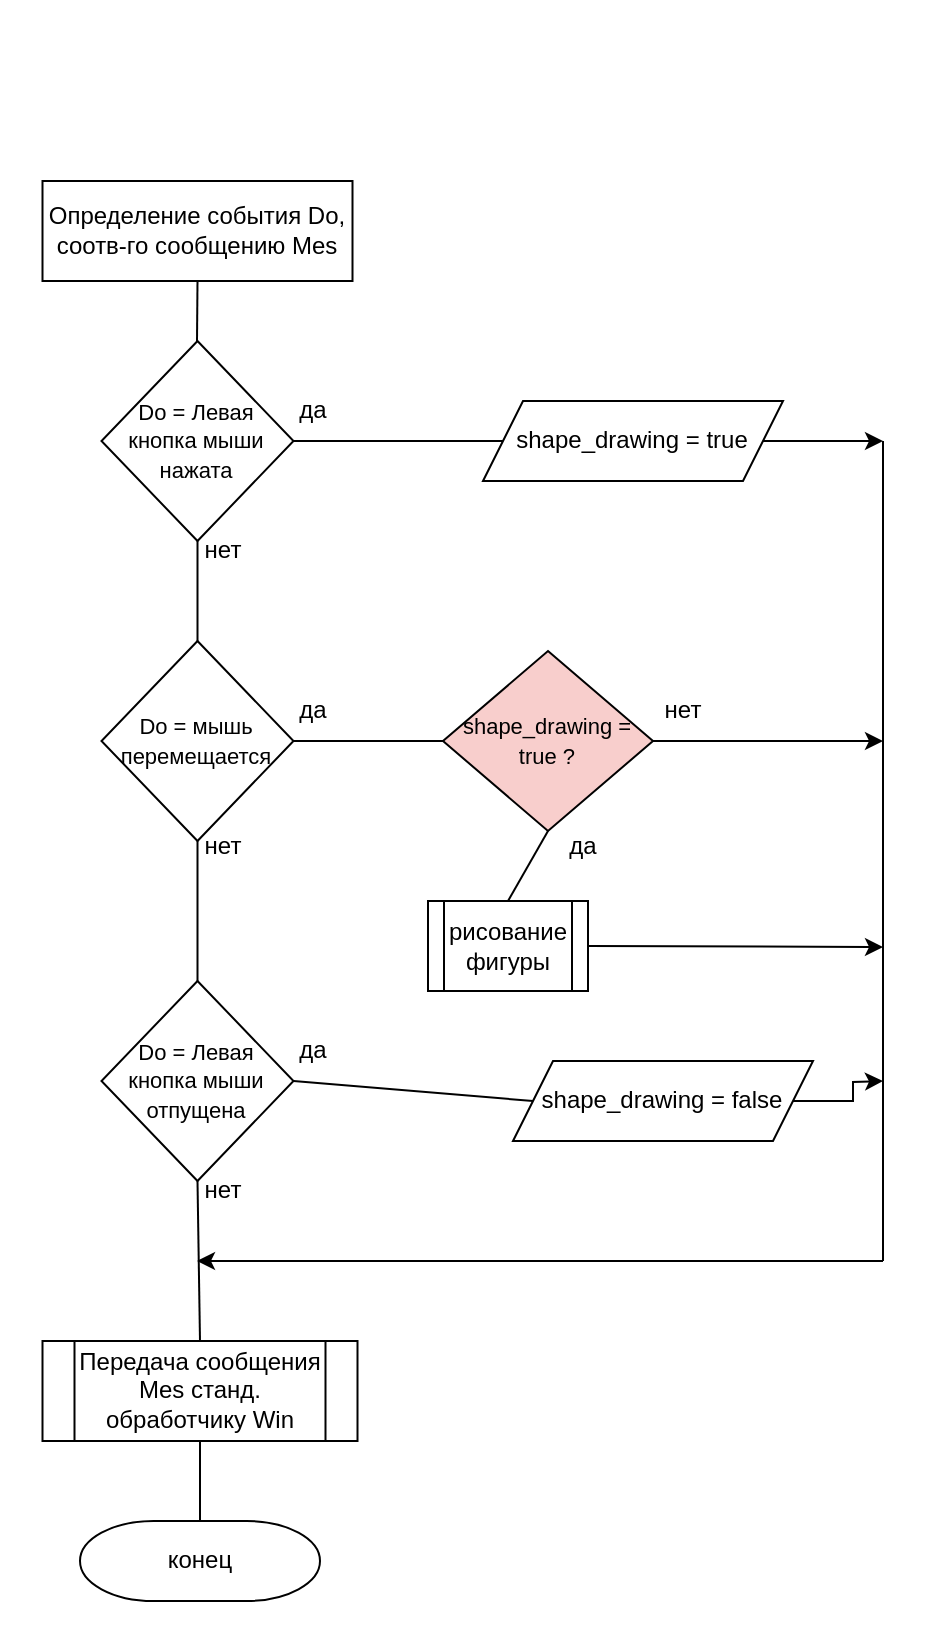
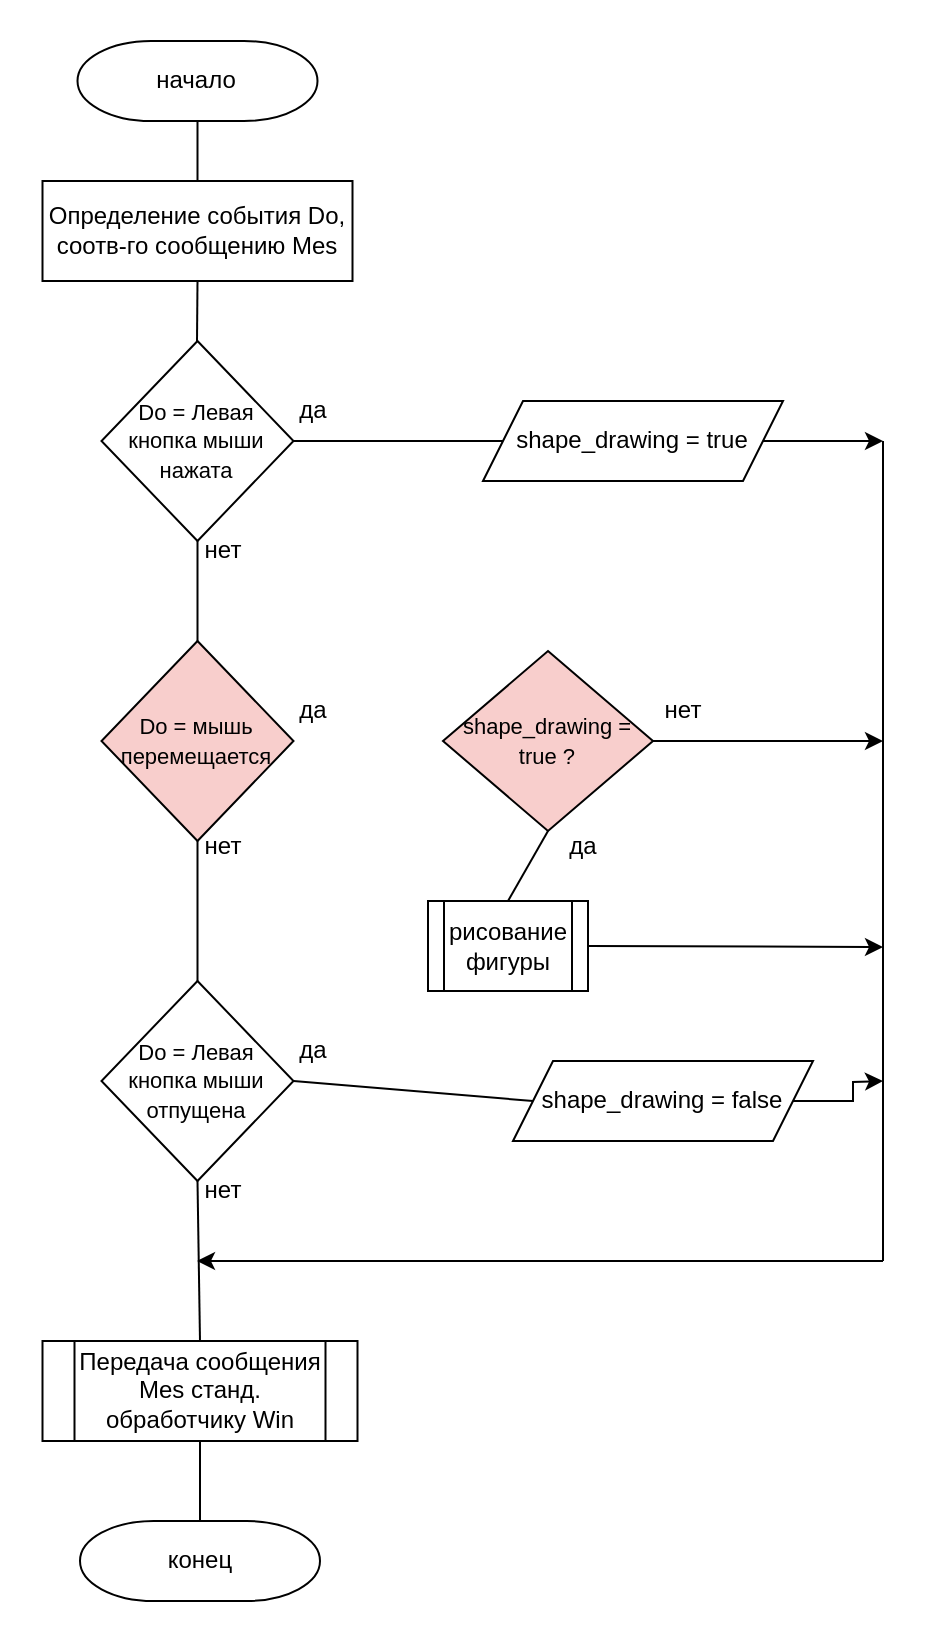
none -> (198, 81)
none -> (198, 151)
(198, 741) -> (198, 741)
(368, 741) -> none
